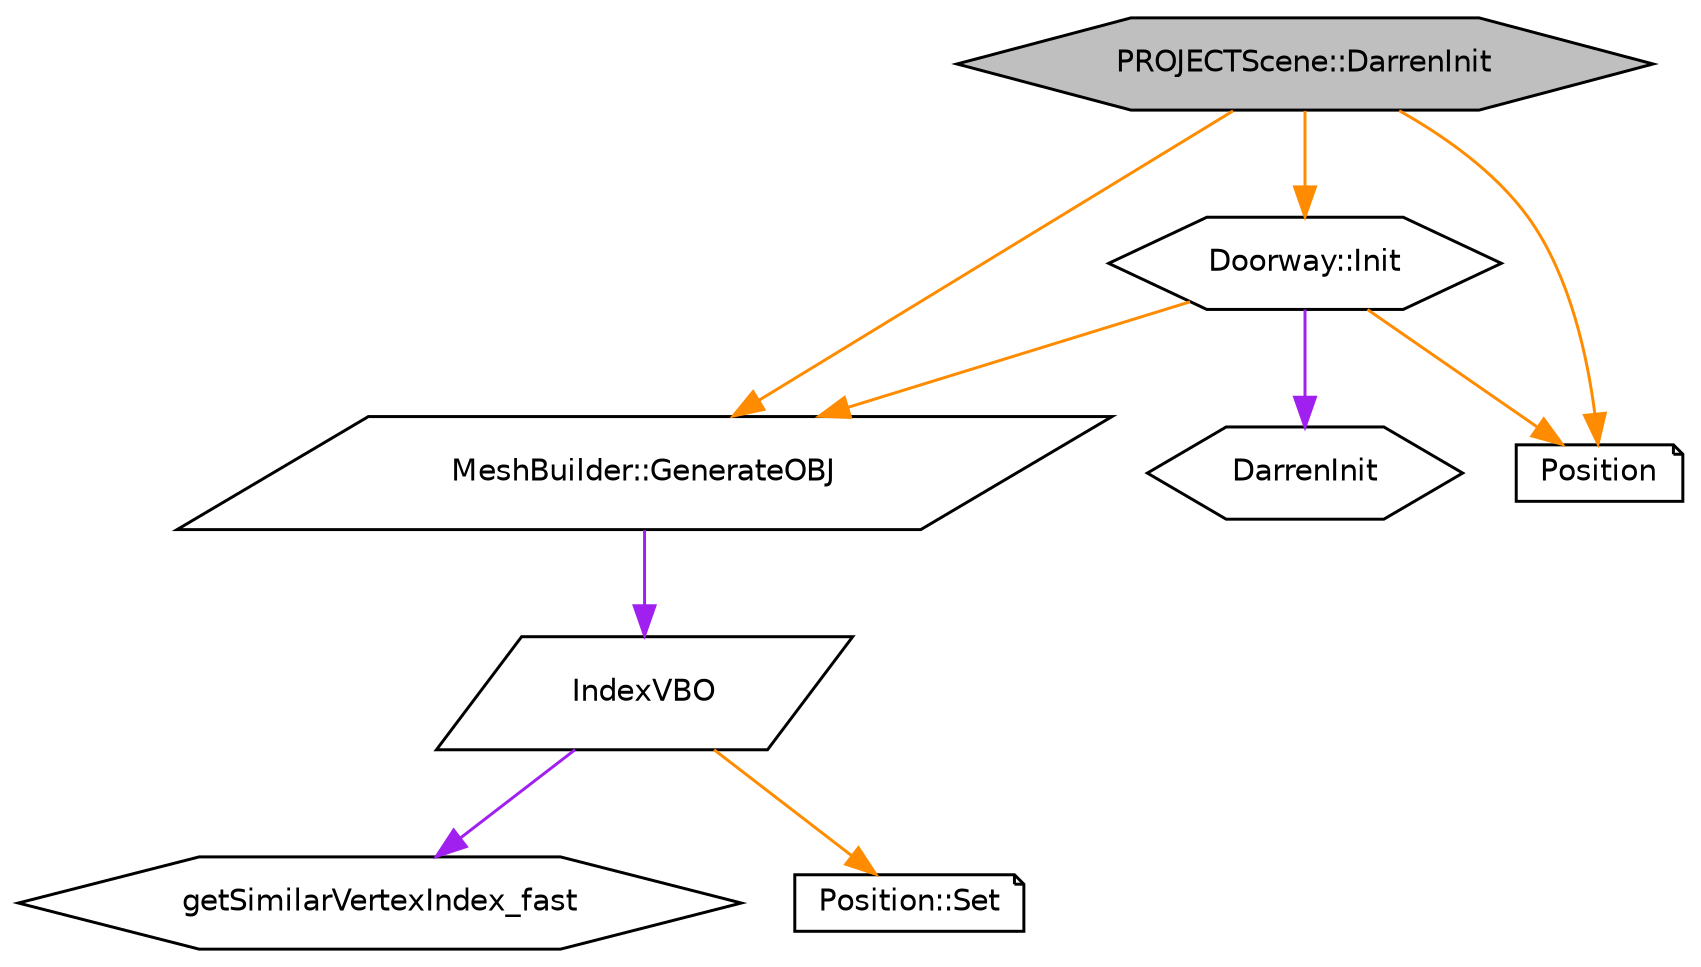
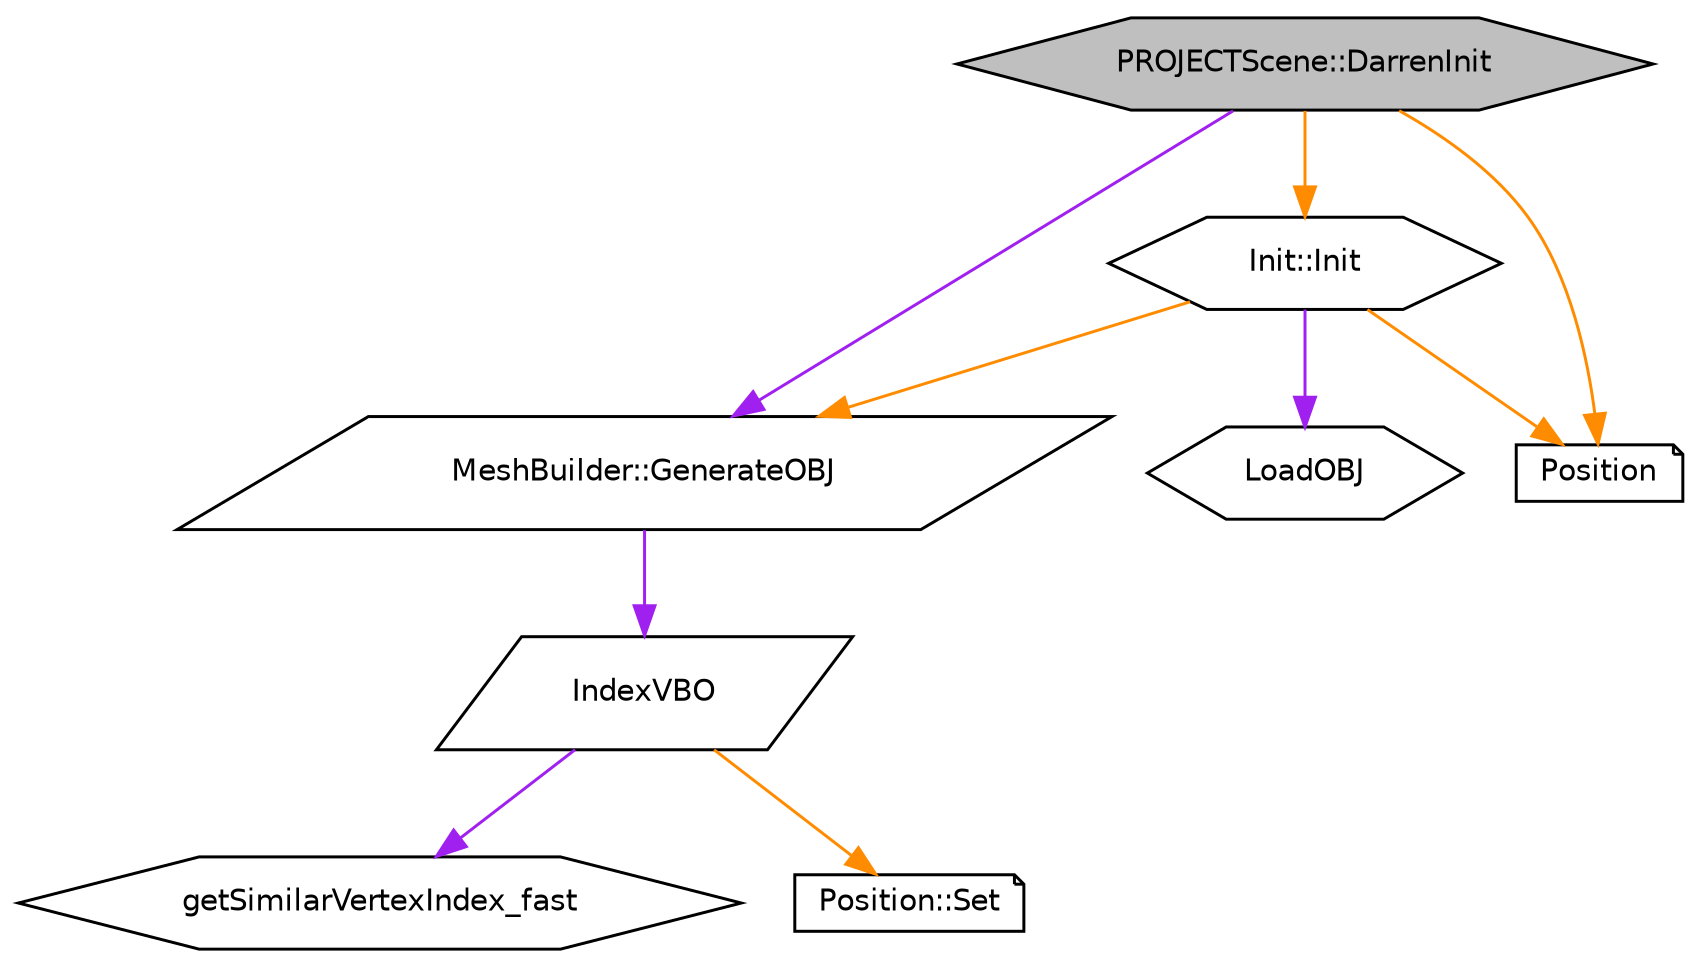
(996, 256) -> (996, 256)
(1305, 263) -> (1305, 263)
(1305, 473) -> (1305, 473)
